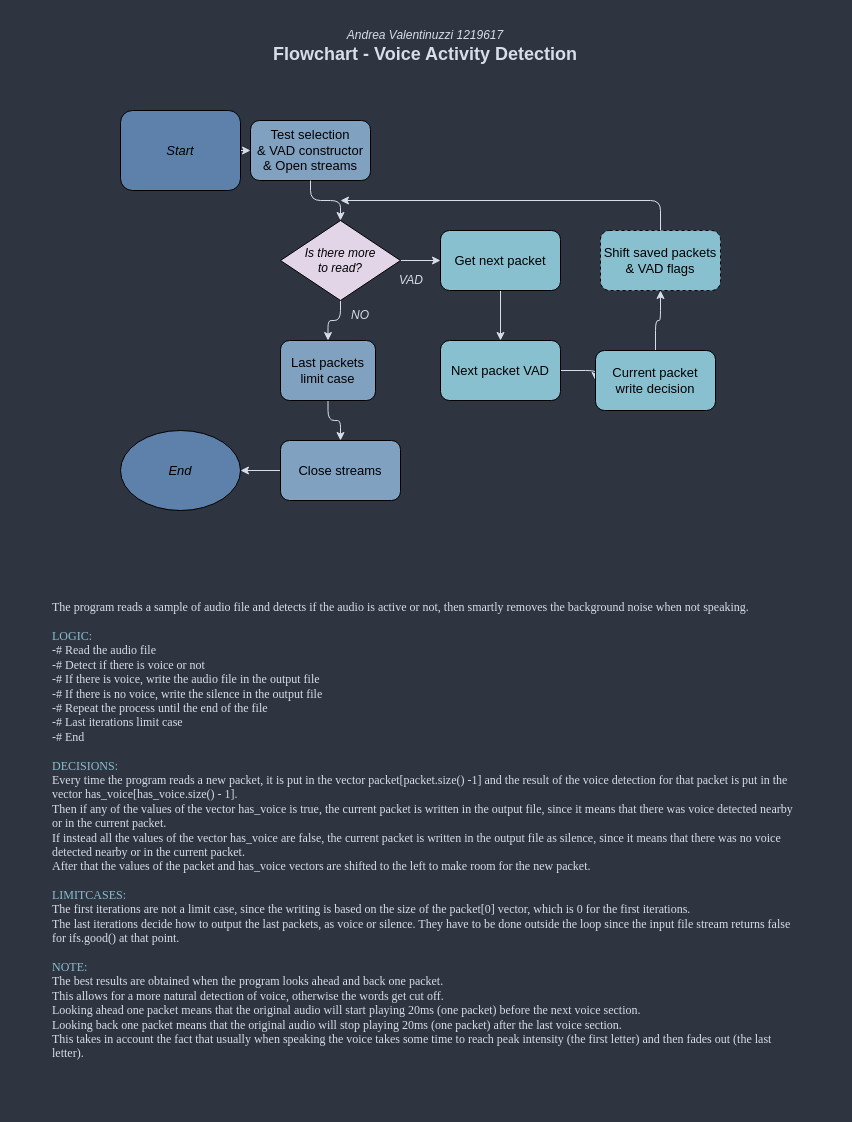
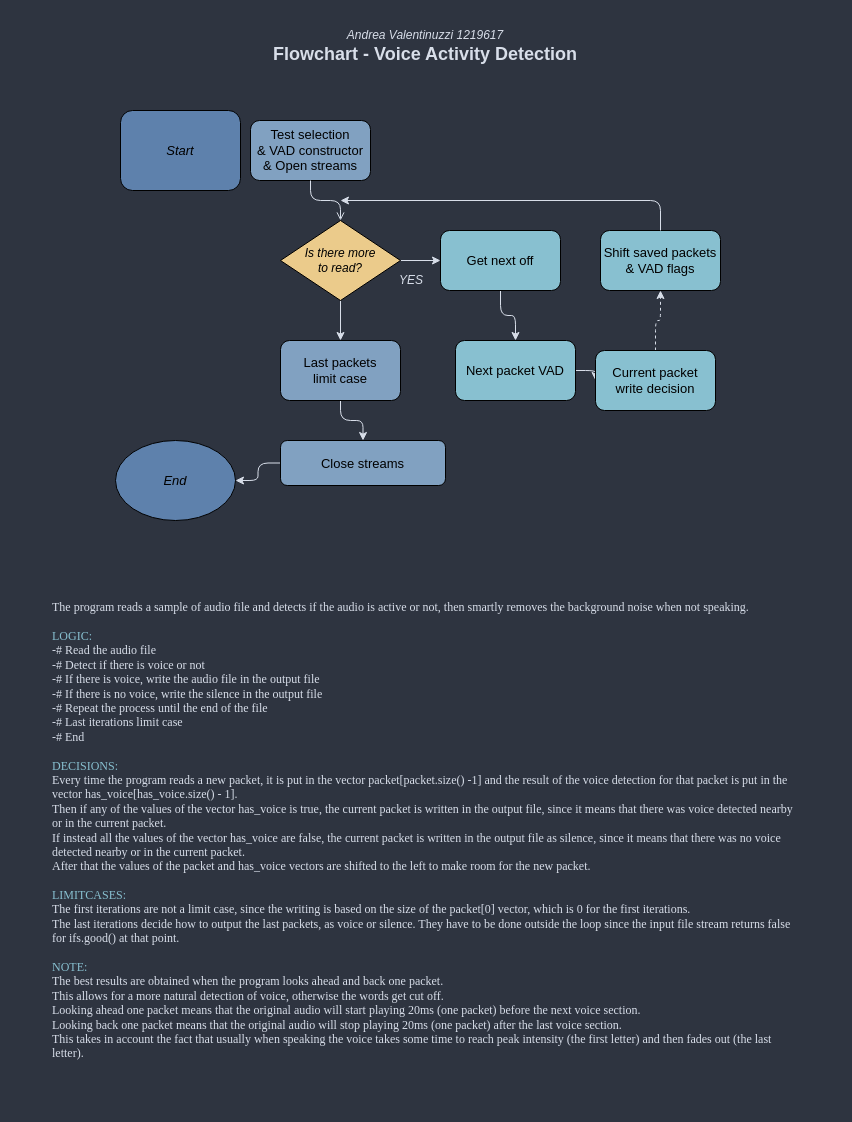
(242, 151) -> none
(340, 205) -> (341, 212)
(341, 261) -> (341, 261)
(501, 261) -> (501, 261)
(661, 261) -> (661, 261)
(412, 281) -> (412, 281)
(361, 316) -> none
(657, 321) -> (657, 321)
(328, 371) -> (341, 371)
(501, 371) -> (516, 371)
(181, 471) -> (176, 481)
(341, 471) -> (363, 463)
